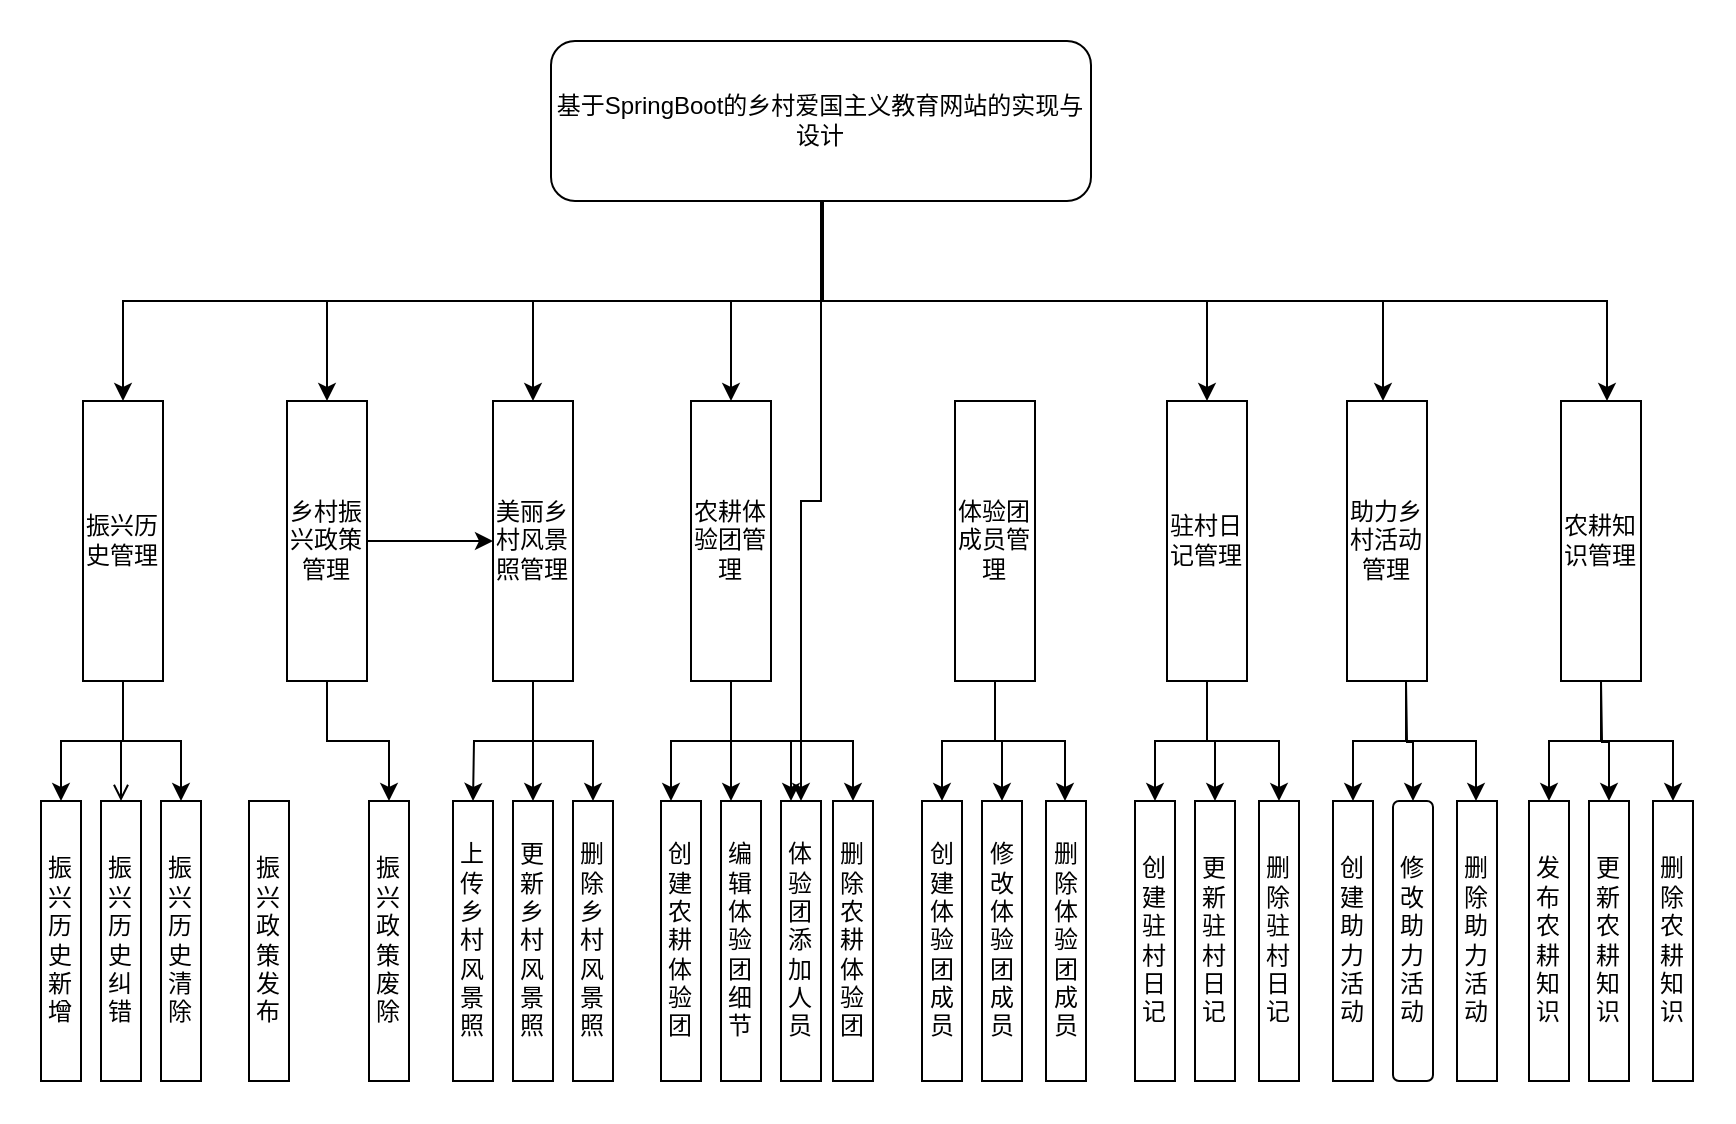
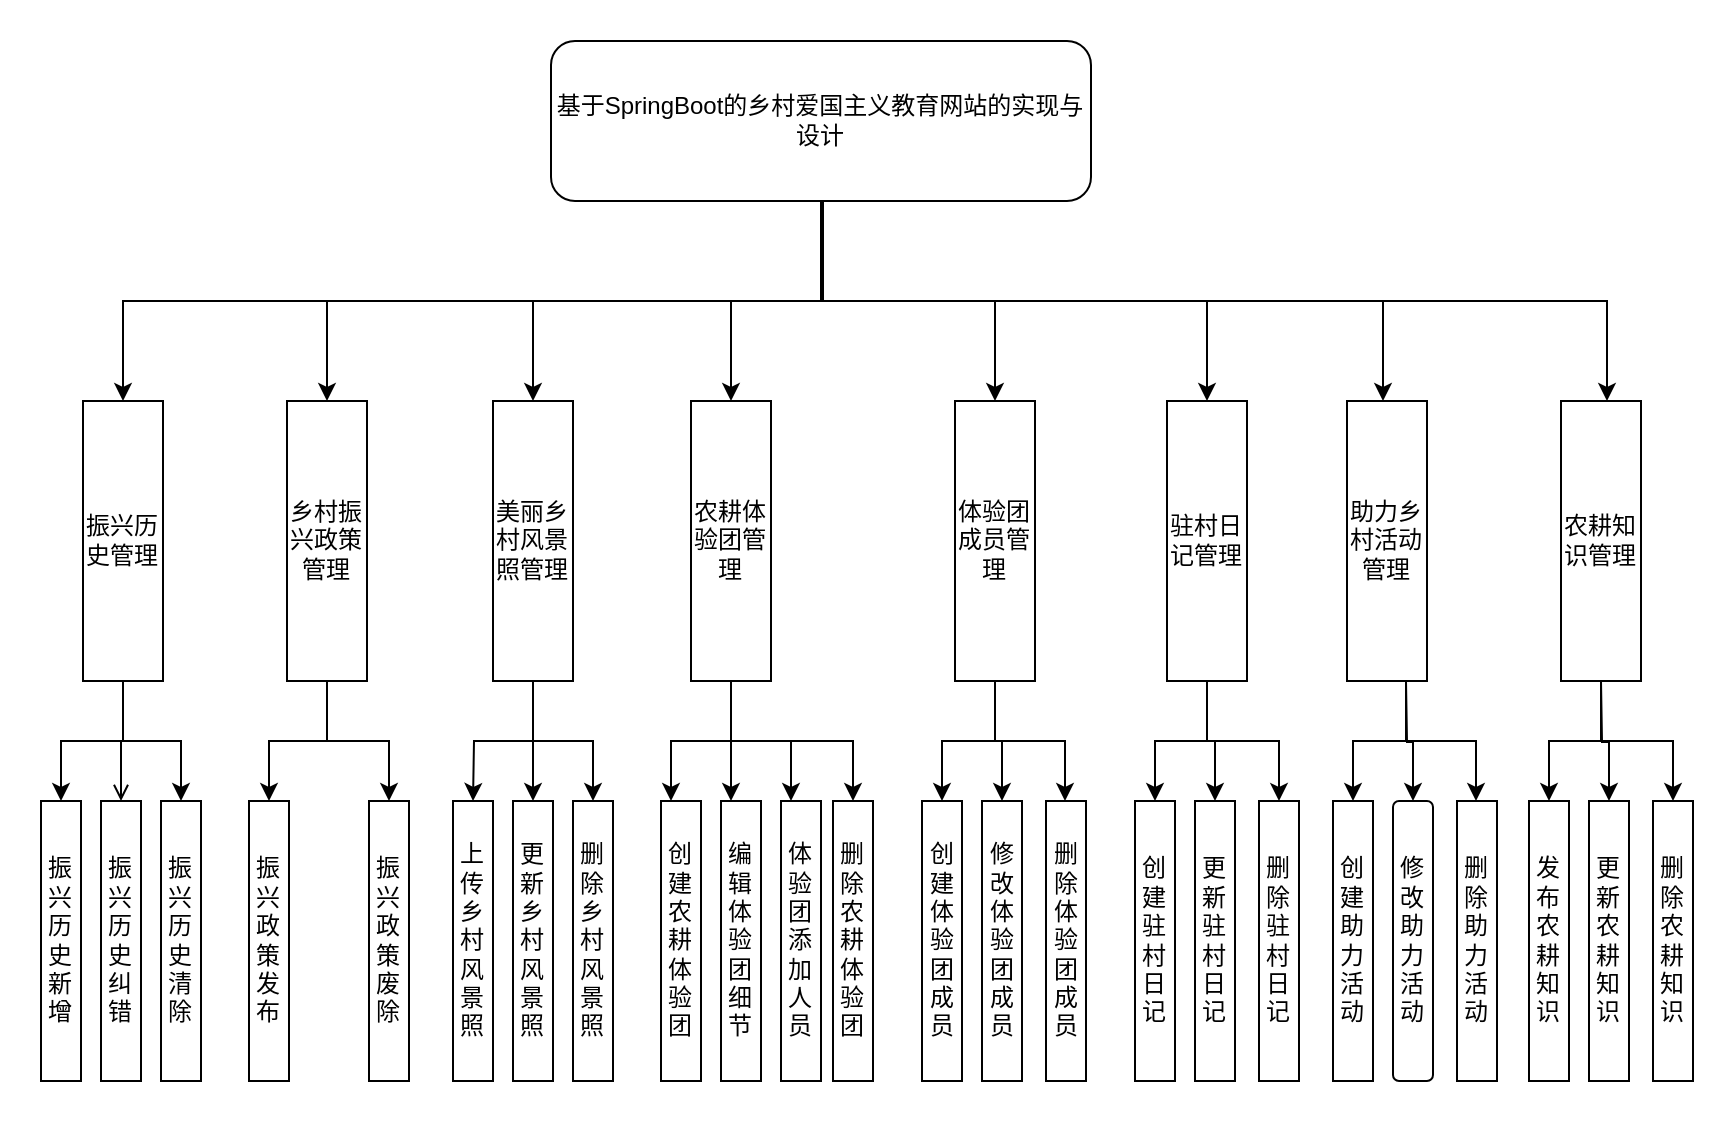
(801, 536) -> (995, 346)
(423, 541) -> (273, 741)
